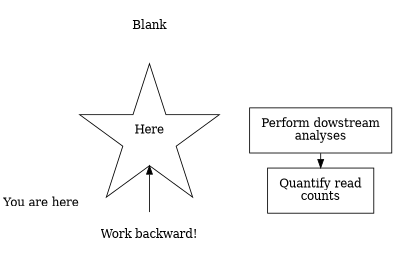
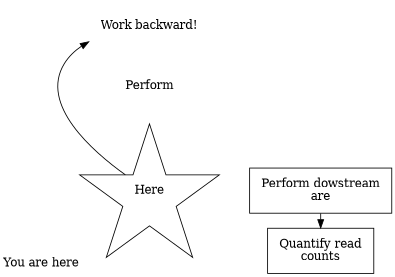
(149, 26) -> (149, 86)
(321, 130) -> (321, 191)
(149, 193) -> (68, 118)
